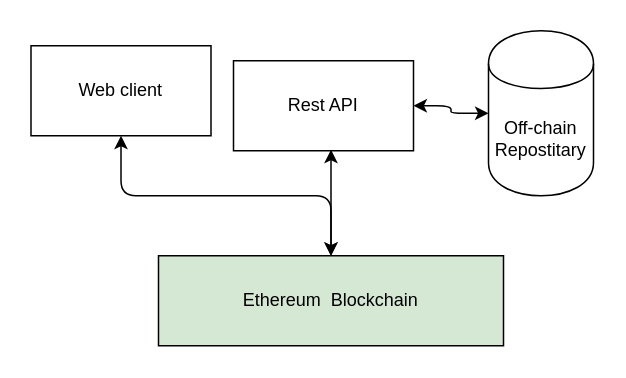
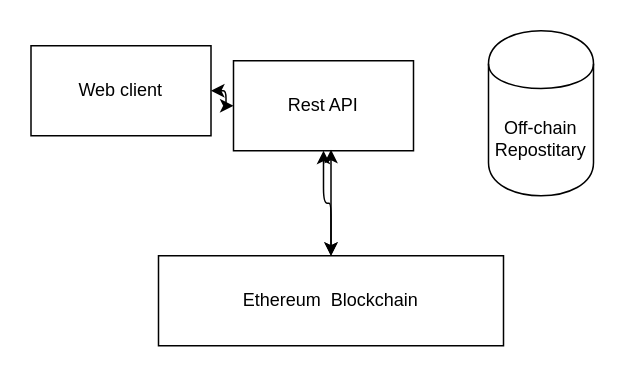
(451, 110) -> (323, 181)
(203, 196) -> (226, 100)
(331, 301) -> (331, 301)
